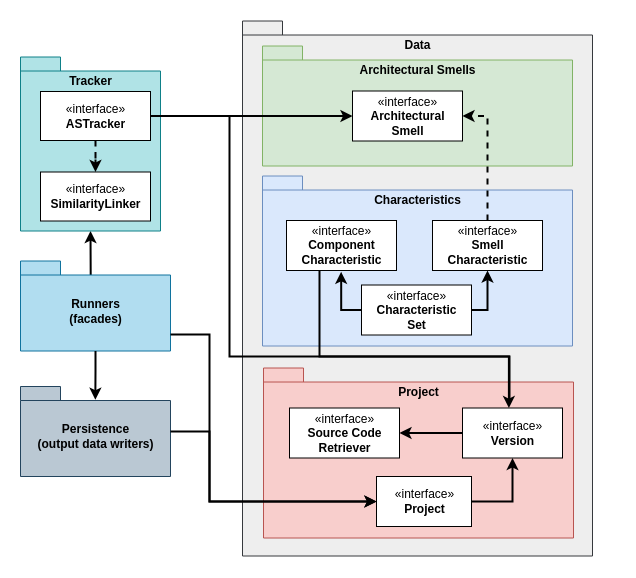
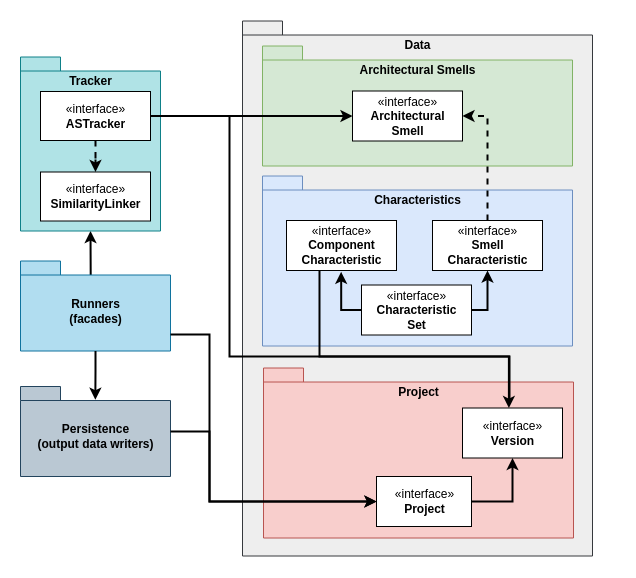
(345, 433) -> none
(435, 433) -> none
